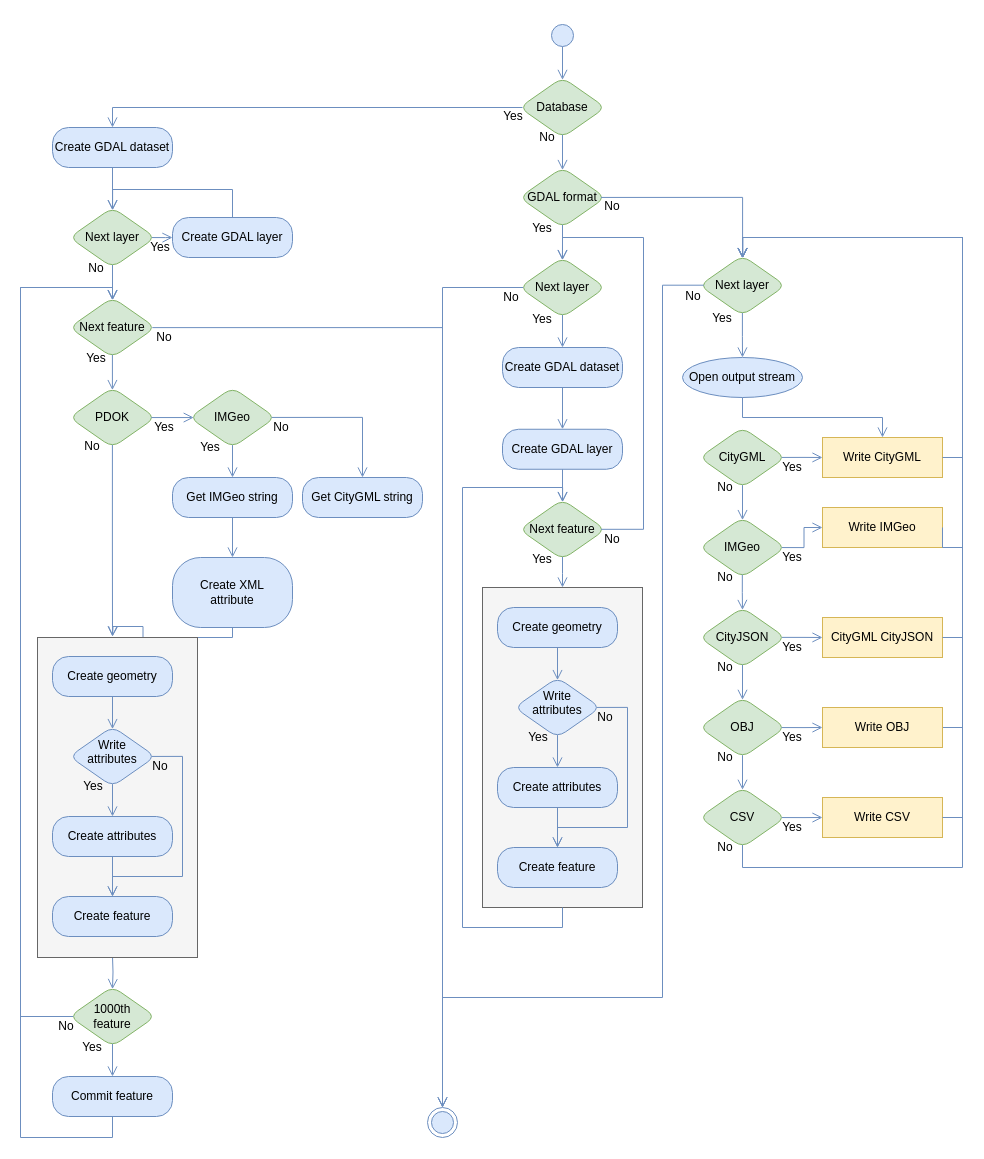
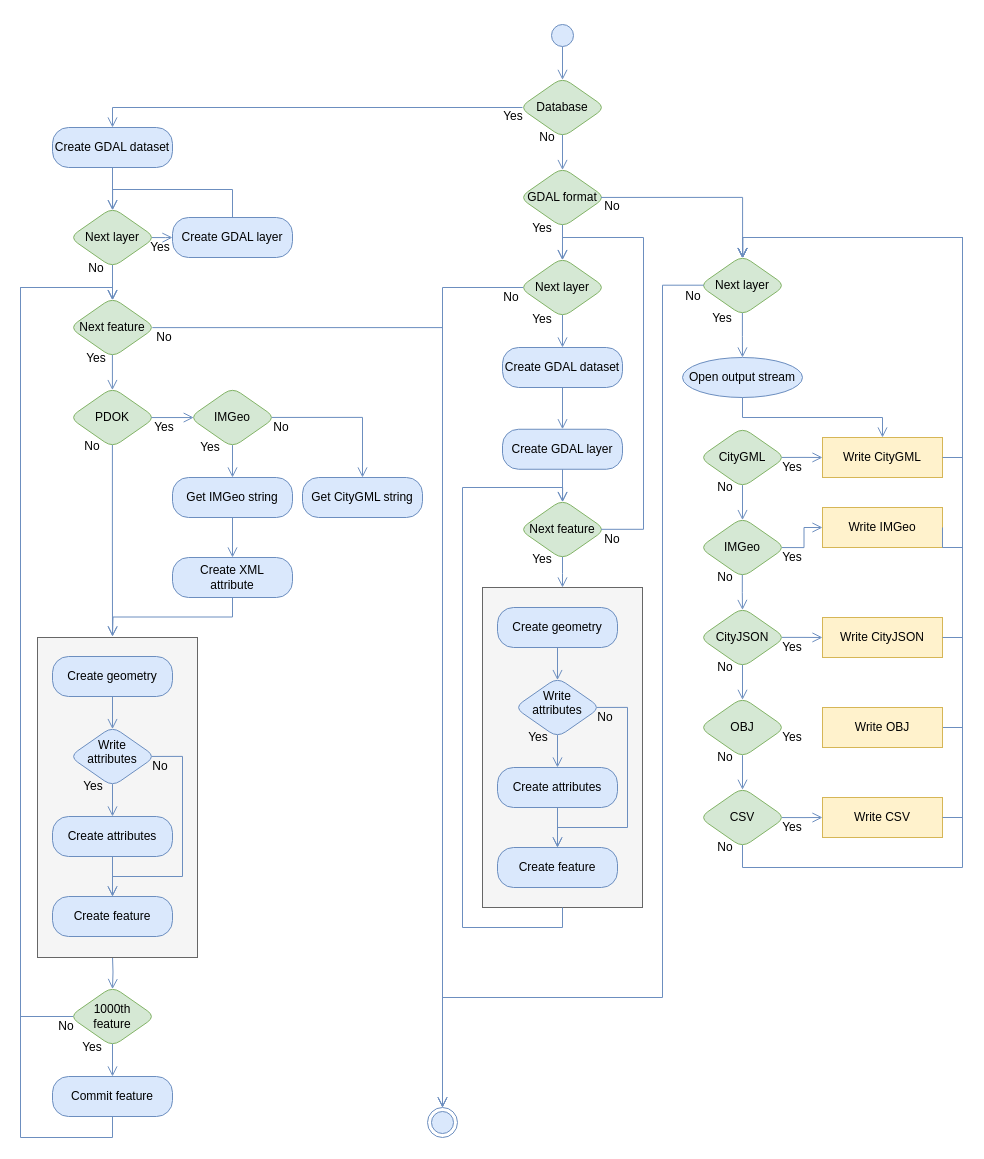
(233, 593) -> (233, 578)
(883, 638) -> (883, 638)
(801, 728) -> none
